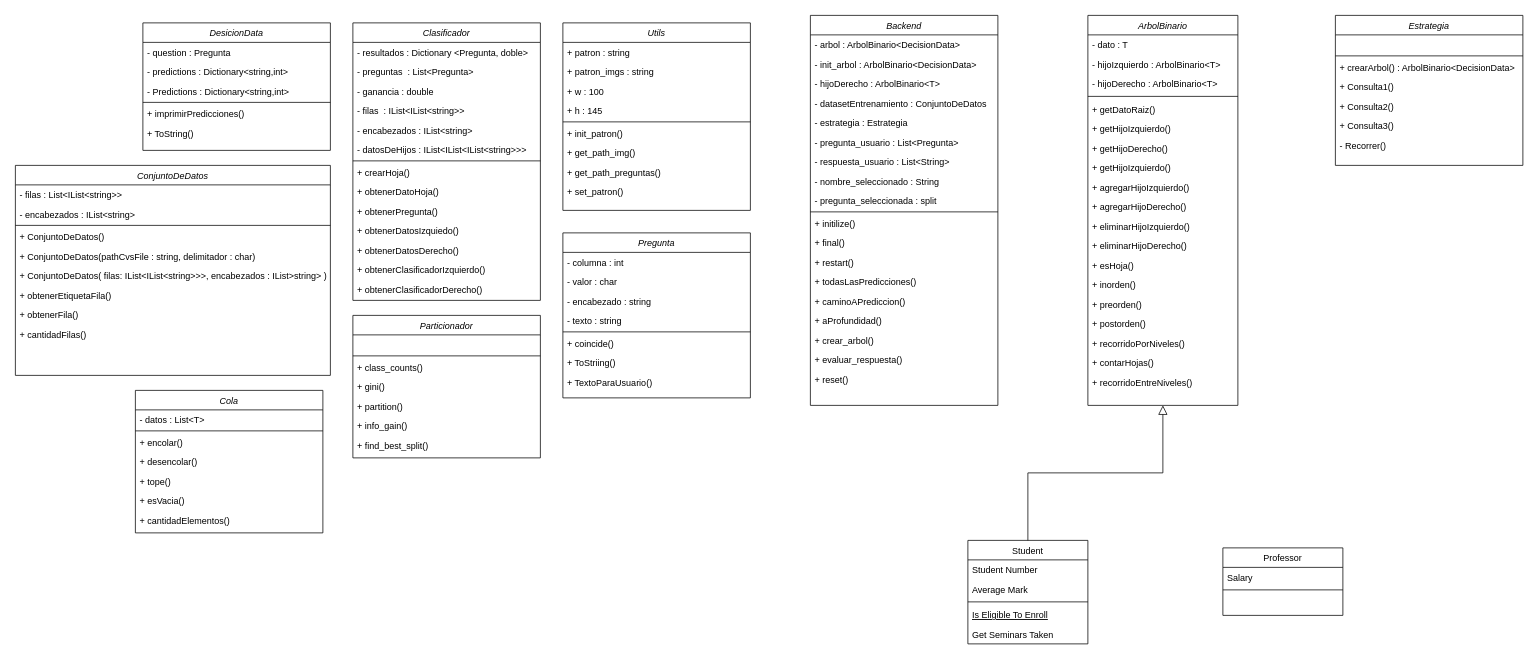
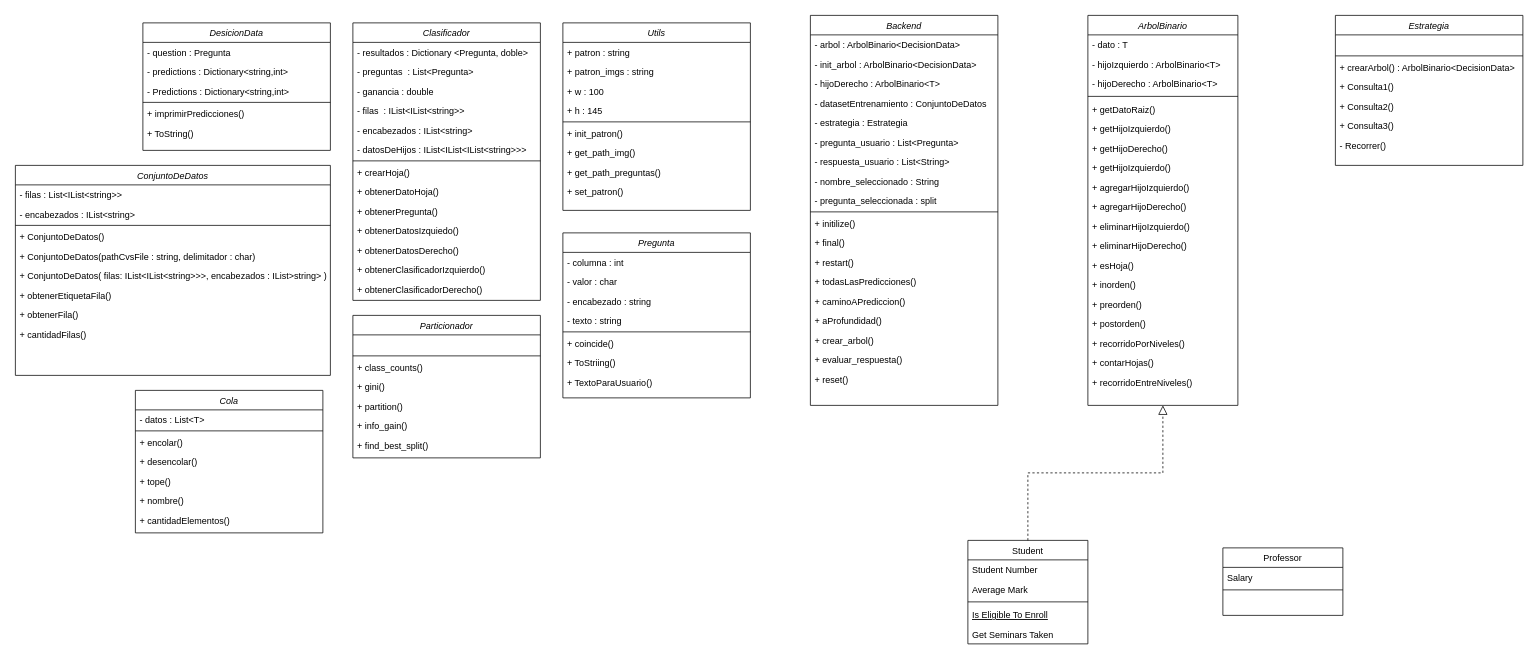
(1091, 473) -> (1091, 473)
(165, 501) -> (164, 501)
